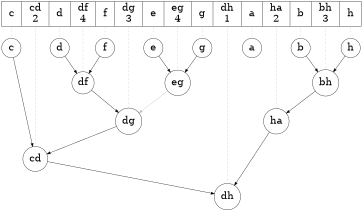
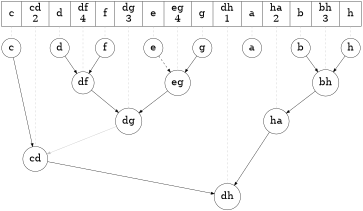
(164, 63) -> (164, 63)
(155, 101) -> (155, 101)
(83, 140) -> (83, 140)
